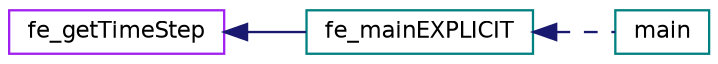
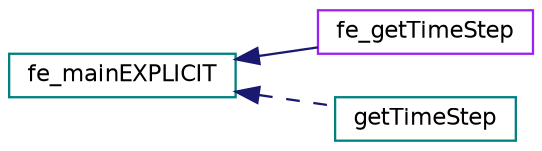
(277, 32) -> (288, 52)
(662, 32) -> (425, 119)
